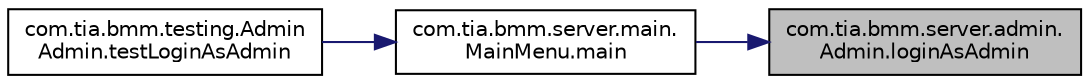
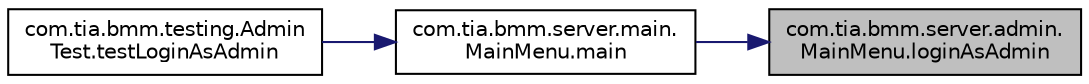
(165, 42) -> (165, 42)
(925, 42) -> (925, 42)
